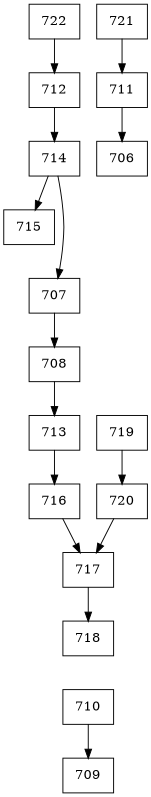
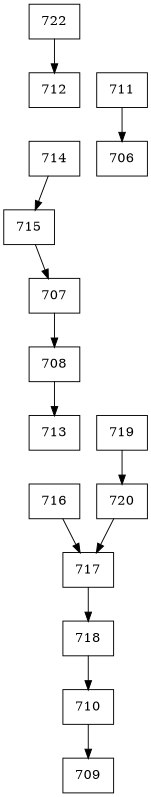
(122, 22) -> none
(54, 120) -> none
(64, 222) -> (40, 257)
(54, 462) -> none
none -> (88, 668)
